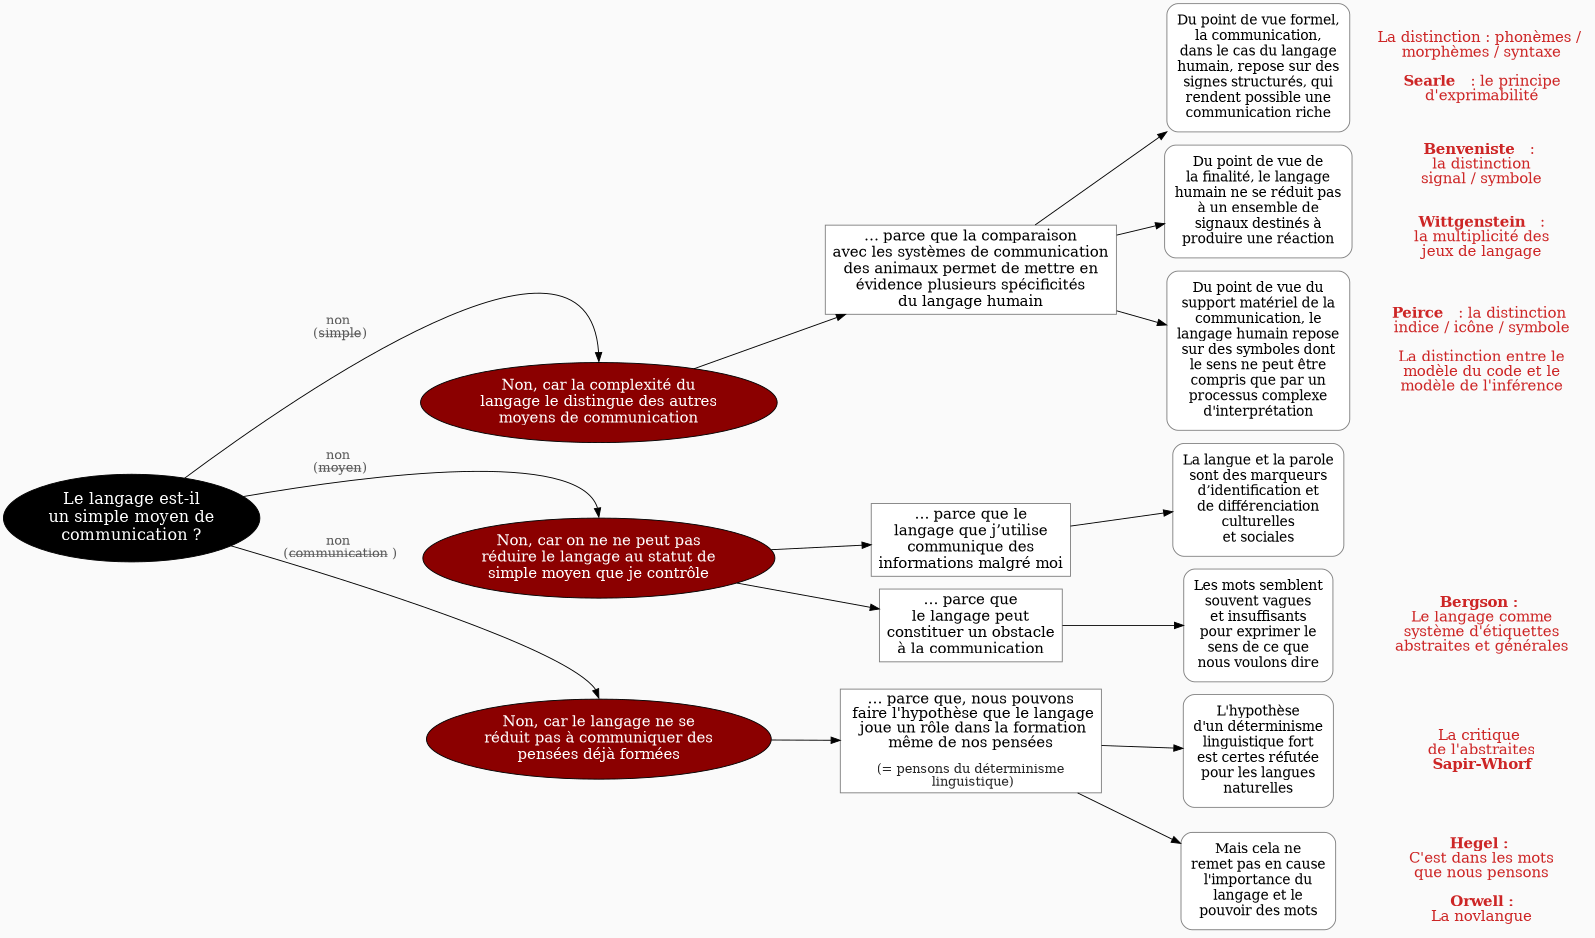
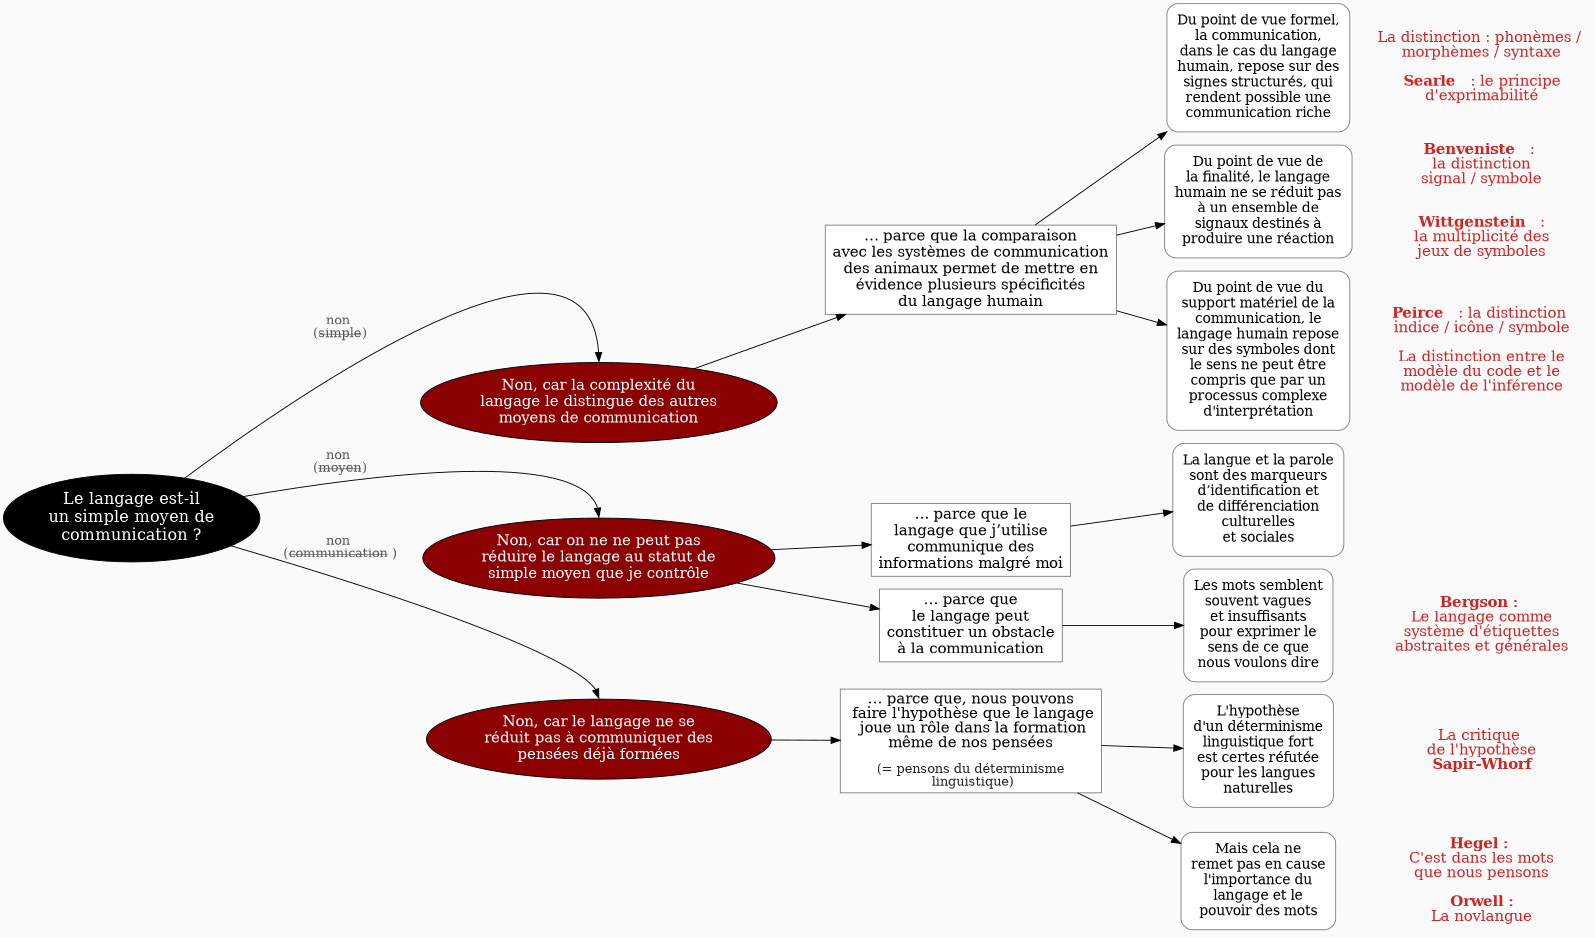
(1479, 252) -> (1479, 252)
(1479, 750) -> (1479, 750)
